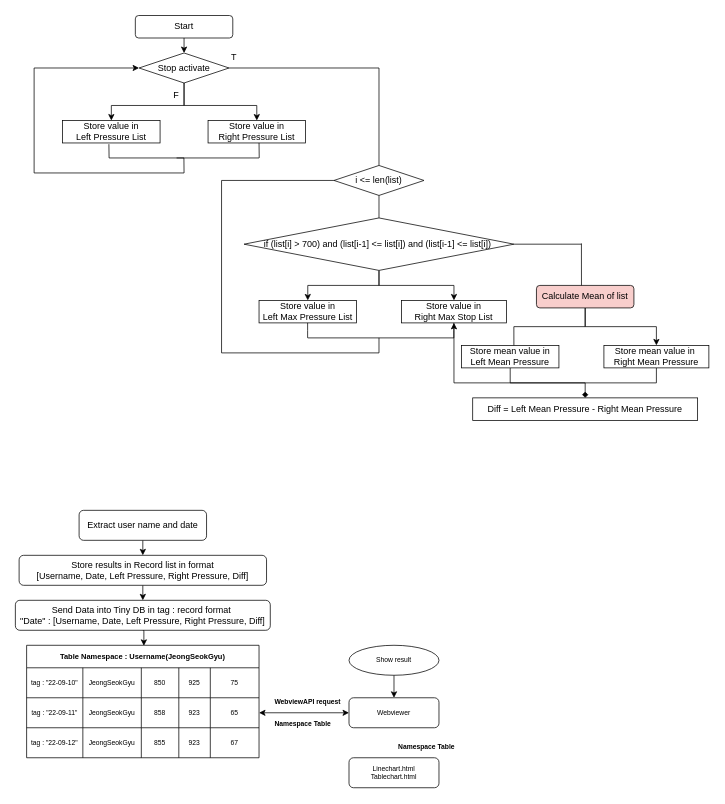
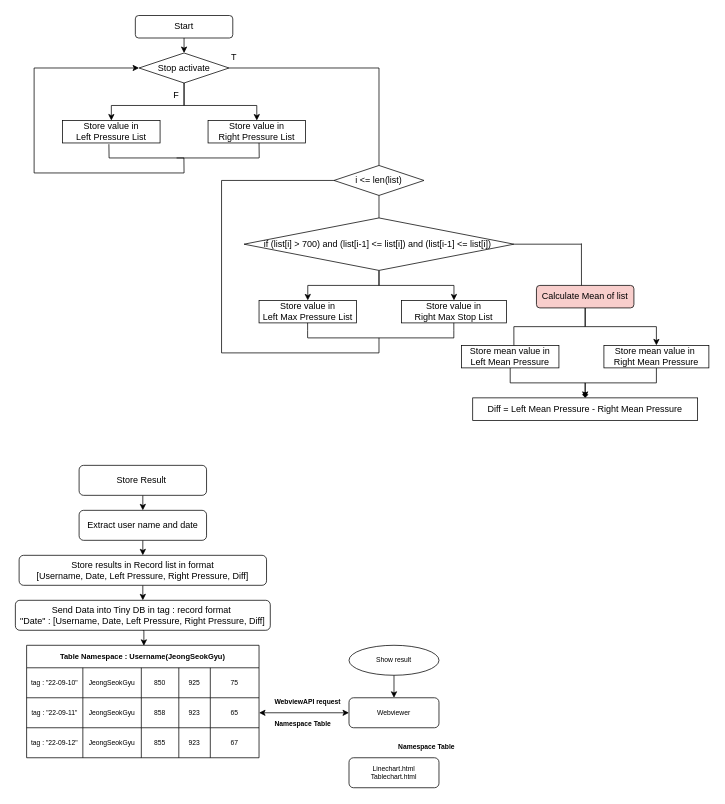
(460, 383) -> (585, 393)
none -> (143, 480)
none -> (143, 500)
